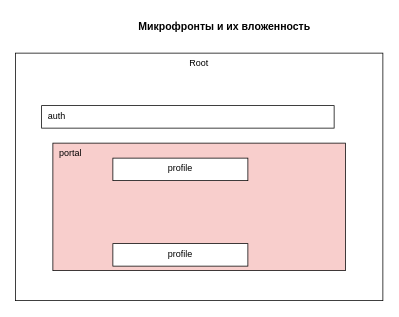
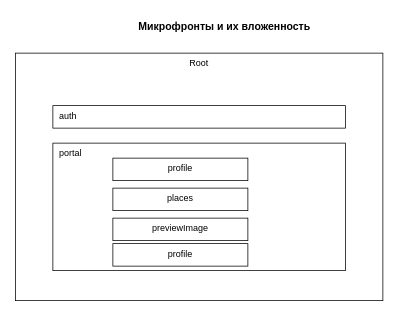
(188, 117) -> (199, 117)
(68, 154) -> (68, 154)
none -> (180, 199)
none -> (180, 229)
